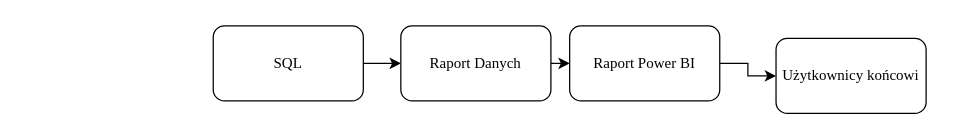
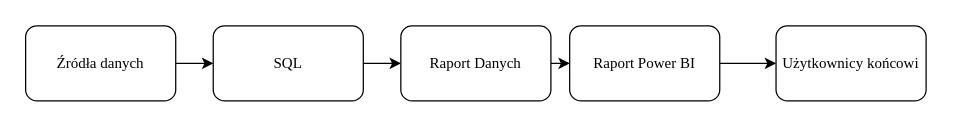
none -> (101, 63)
none -> (190, 63)
(851, 76) -> (851, 63)
